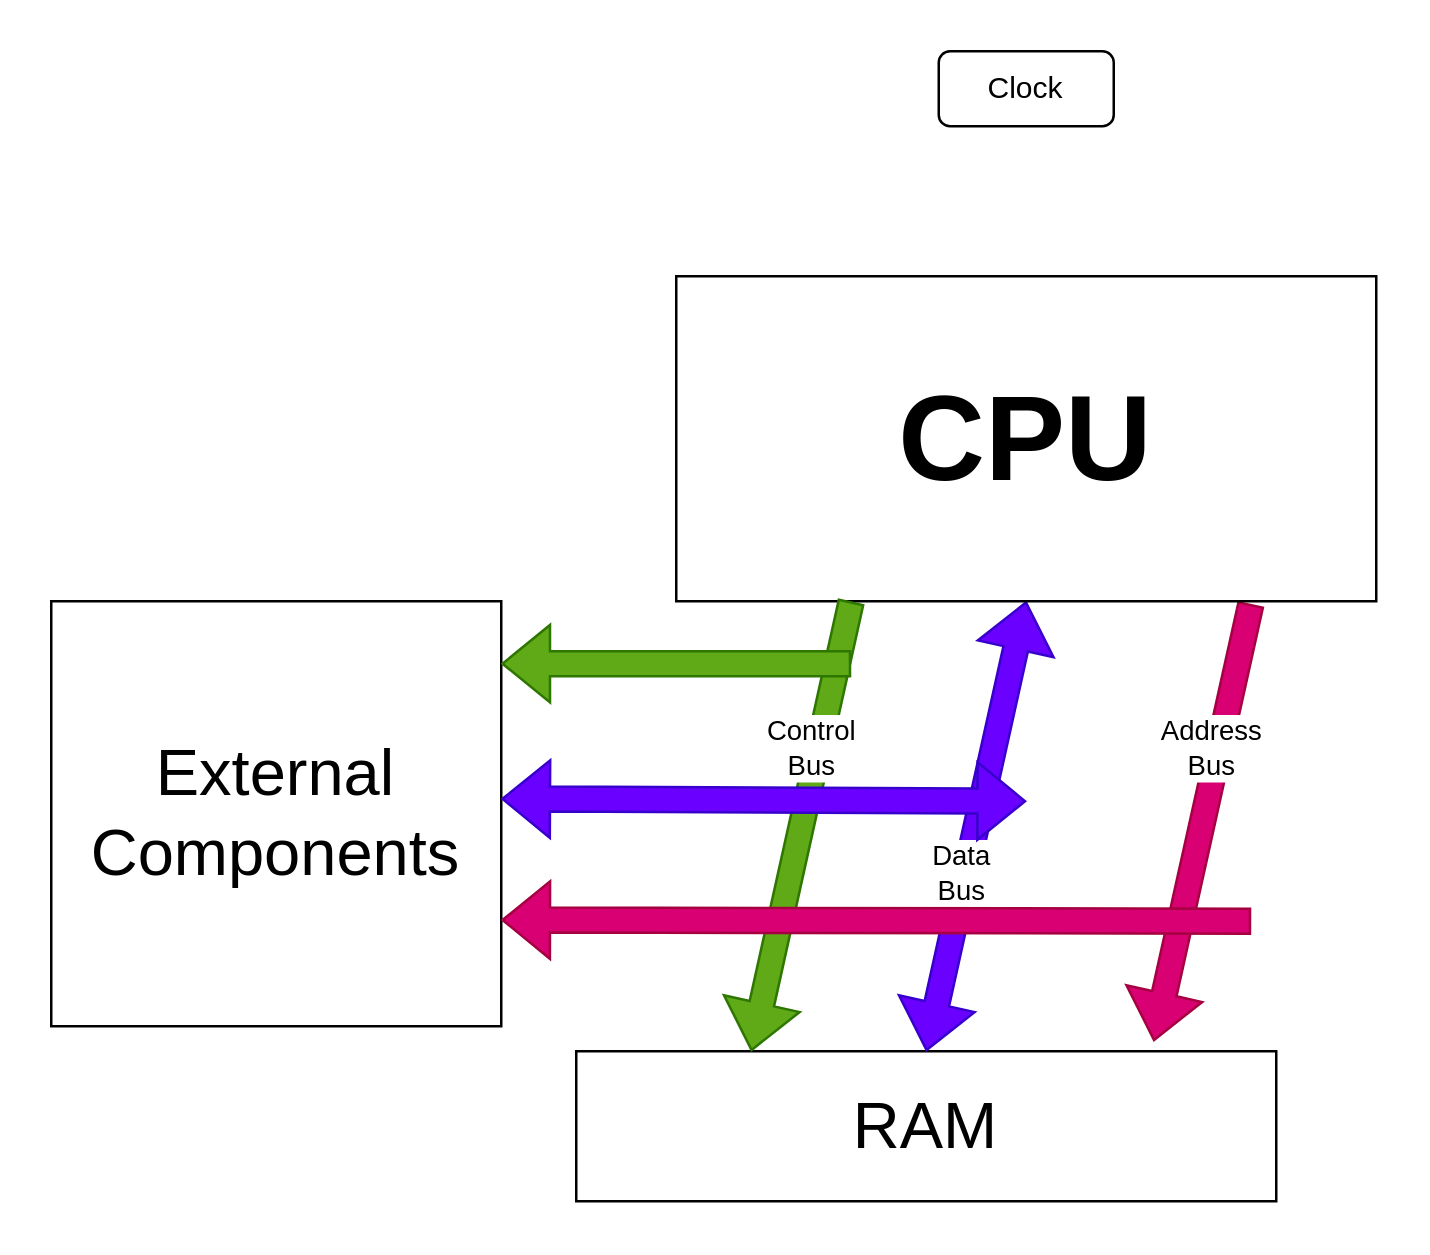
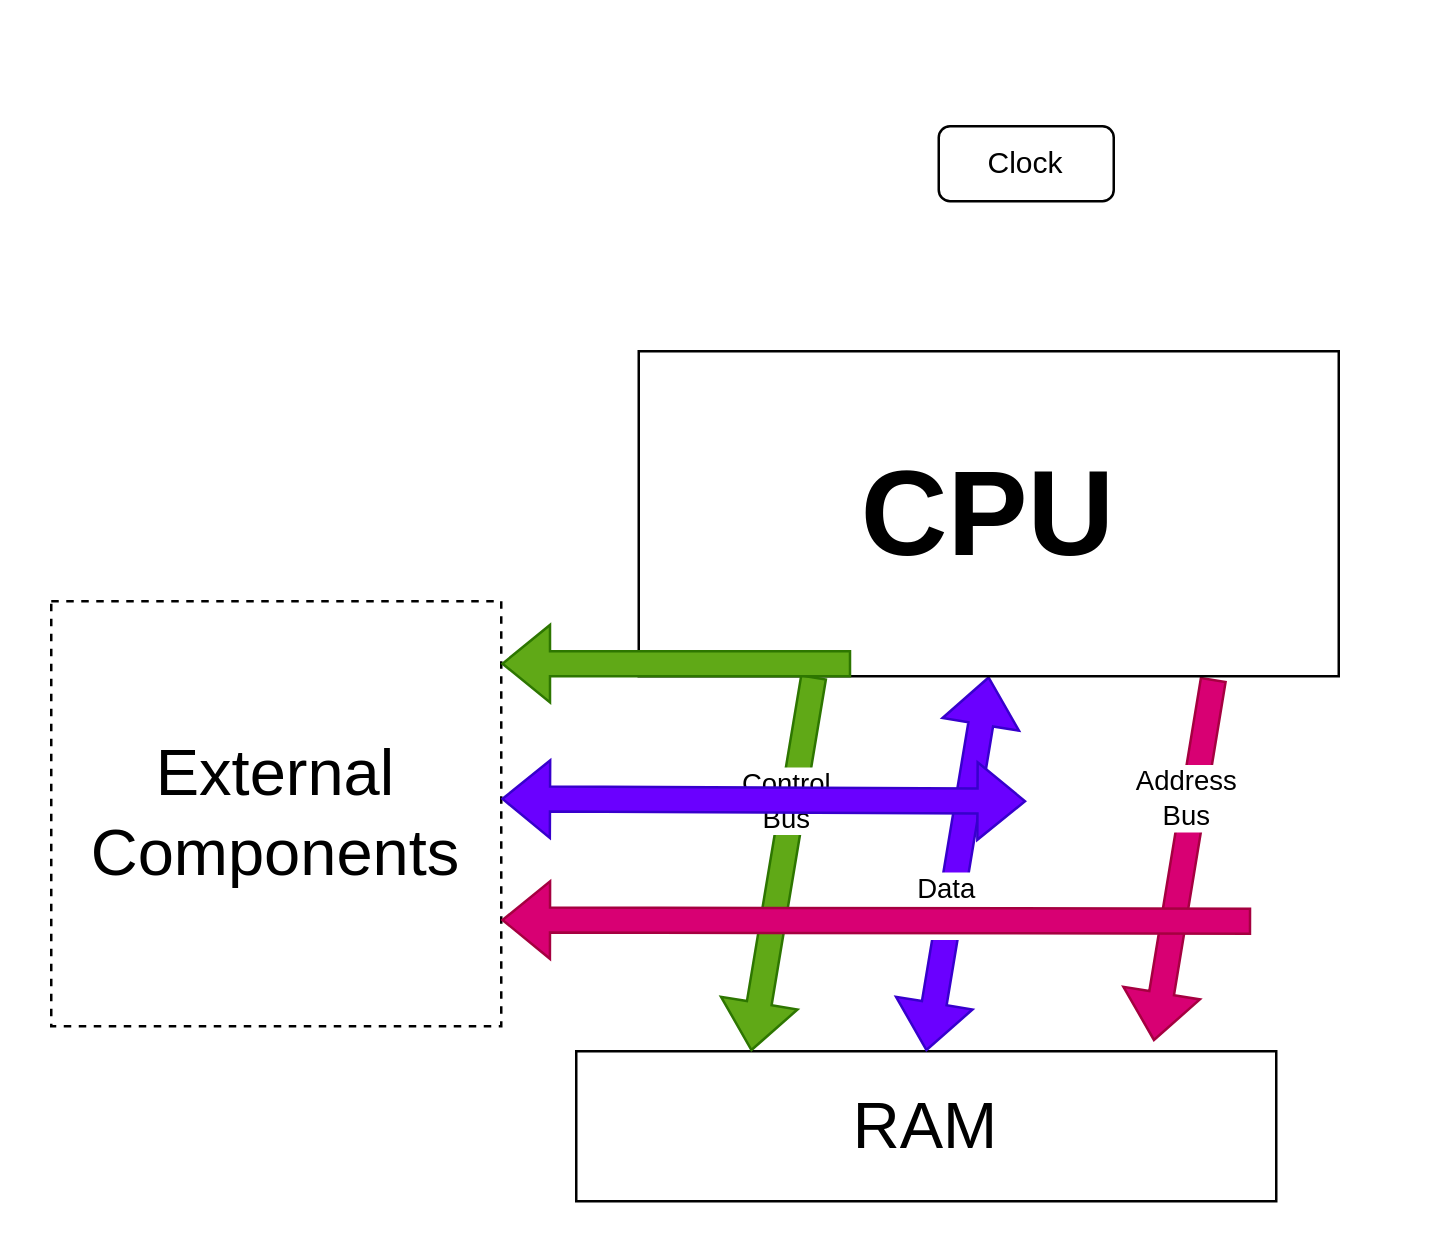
(1026, 89) -> (1026, 164)
(1026, 439) -> (989, 514)
(276, 814) -> (276, 814)
